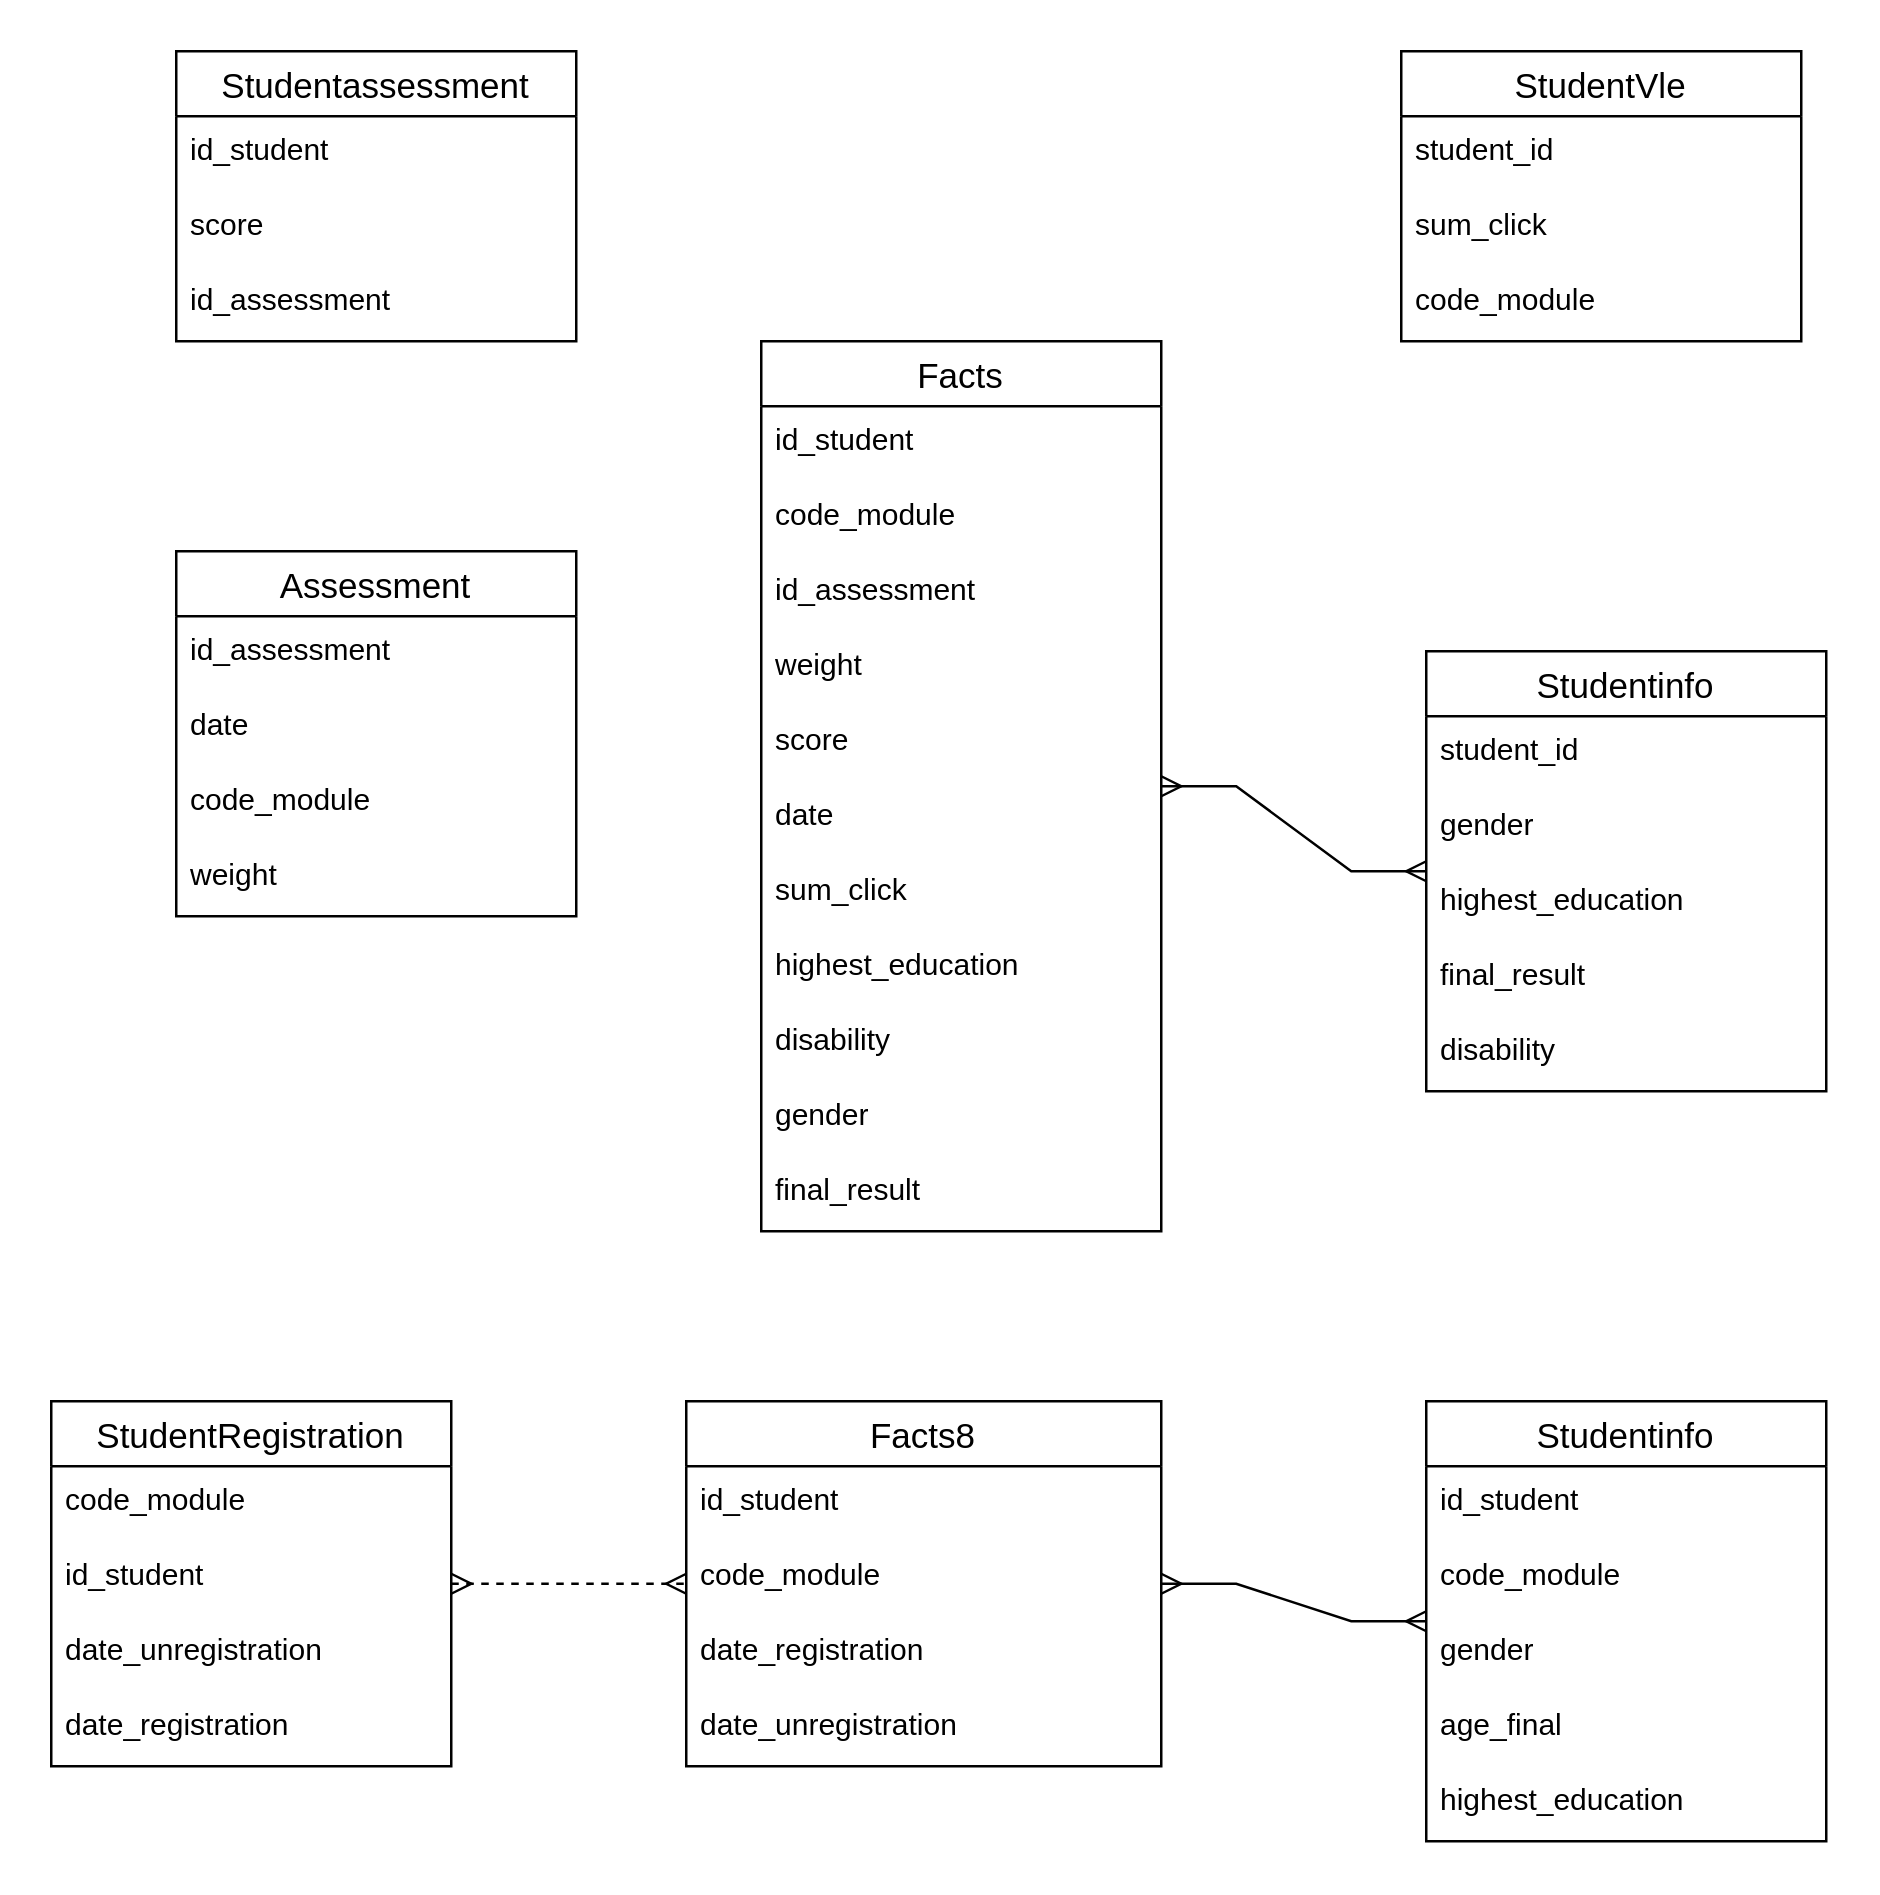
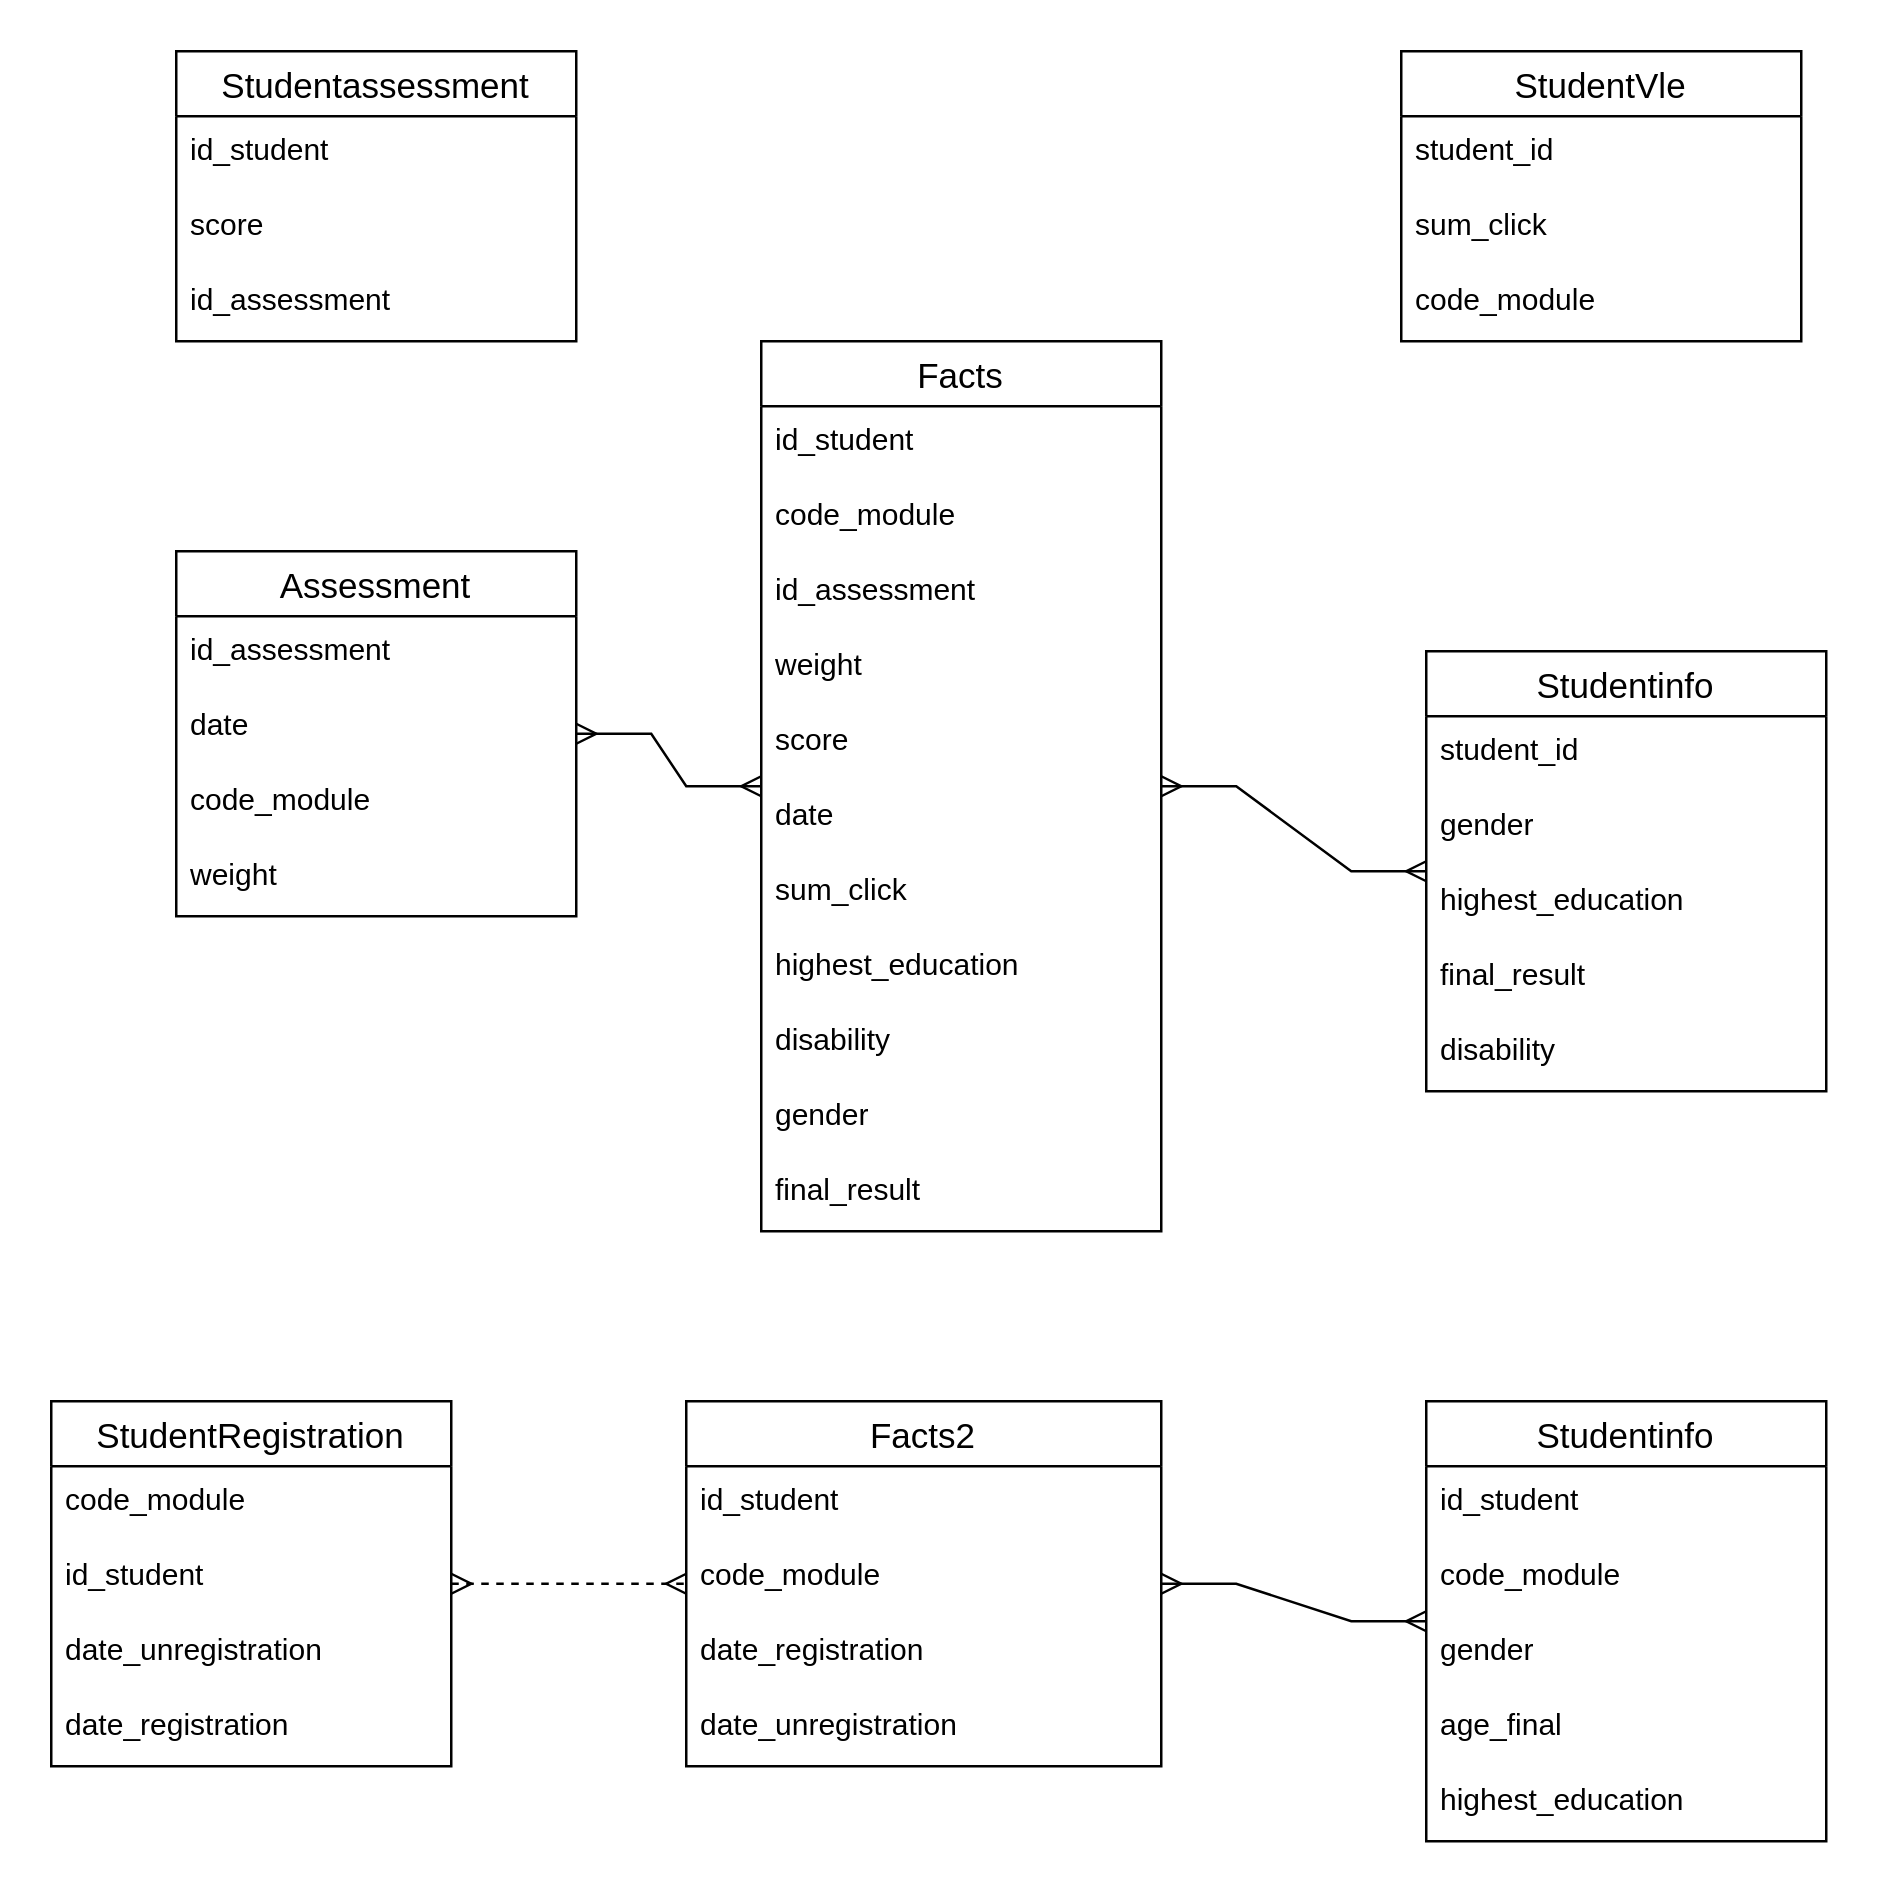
none -> (668, 760)
(923, 1436) -> (923, 1436)
